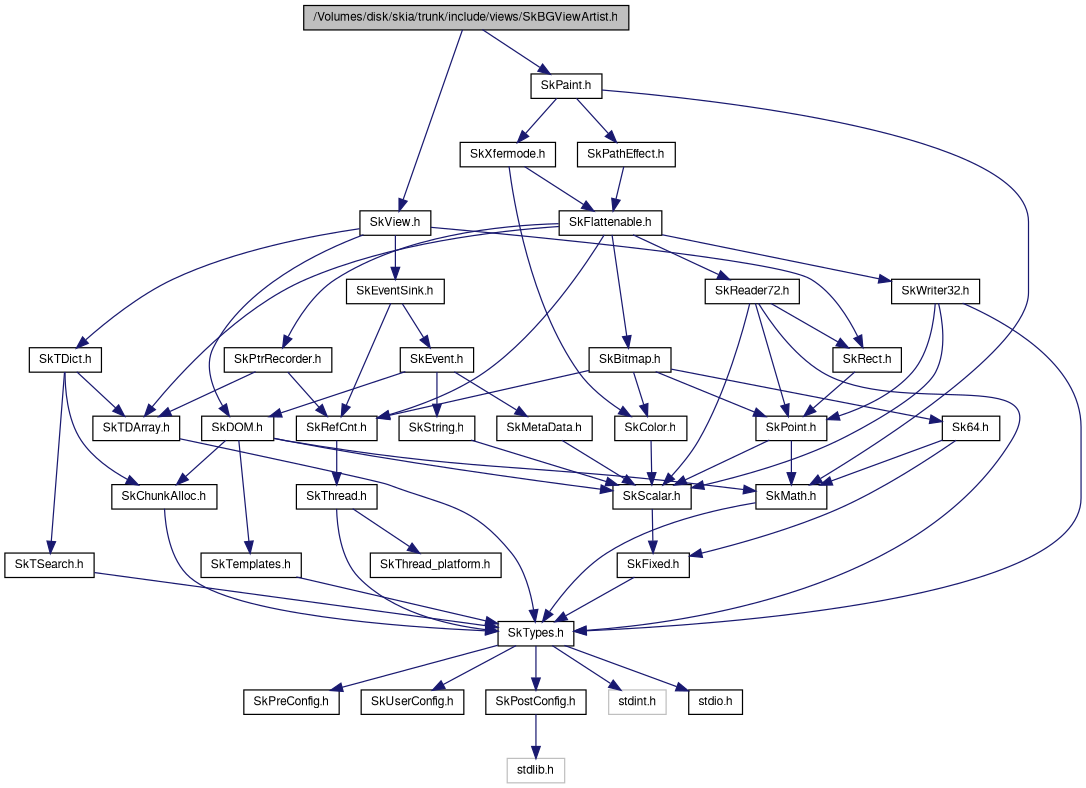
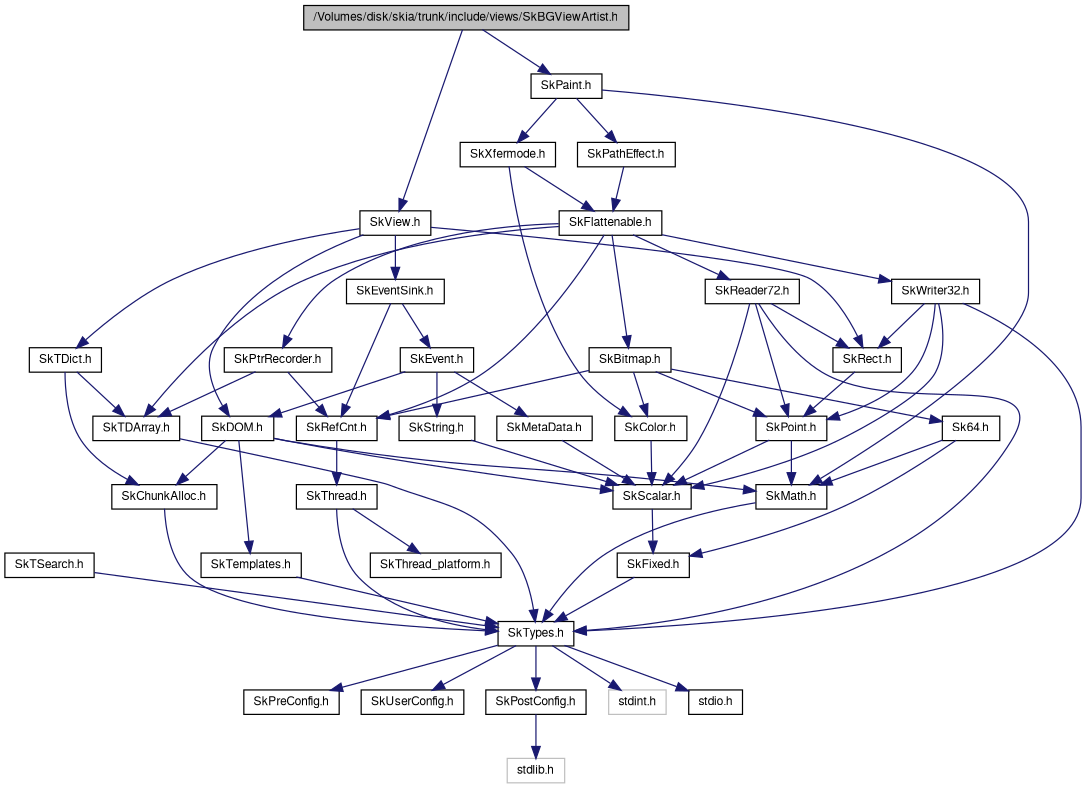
none -> (906, 321)
(58, 457) -> none
